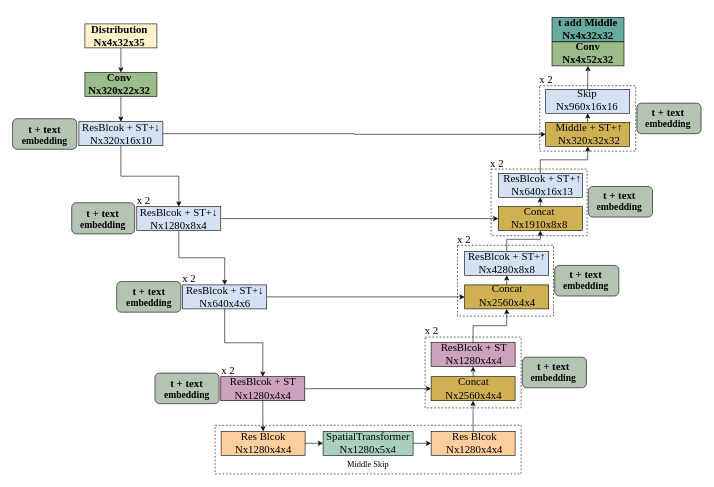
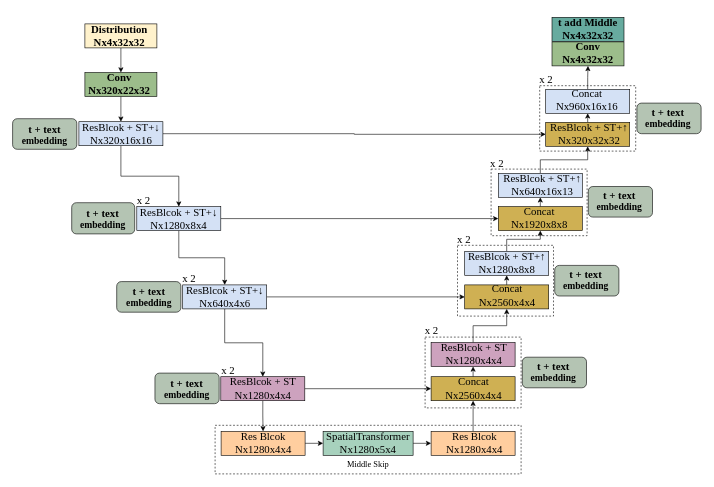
(119, 36) -> (119, 36)
(588, 53) -> (588, 53)
(587, 100) -> (587, 100)
(121, 134) -> (121, 134)
(589, 134) -> (589, 134)
(539, 218) -> (539, 218)
(507, 263) -> (507, 263)
